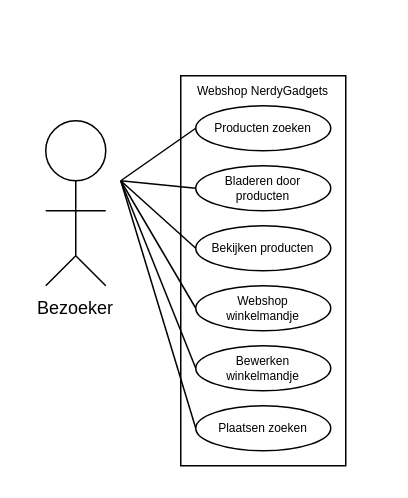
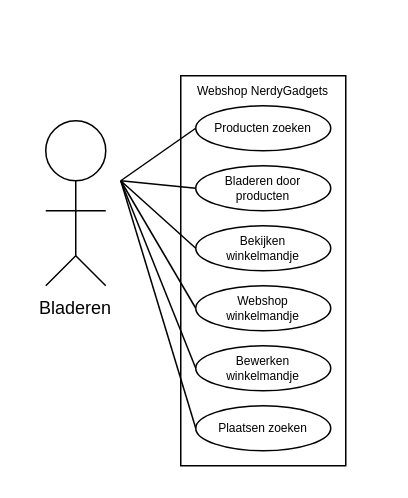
(263, 248) -> (263, 248)
(76, 308) -> (76, 308)
